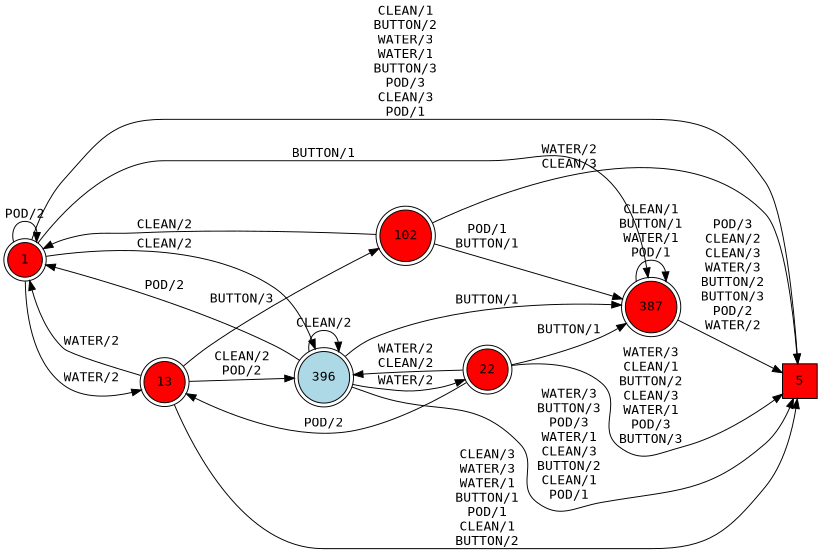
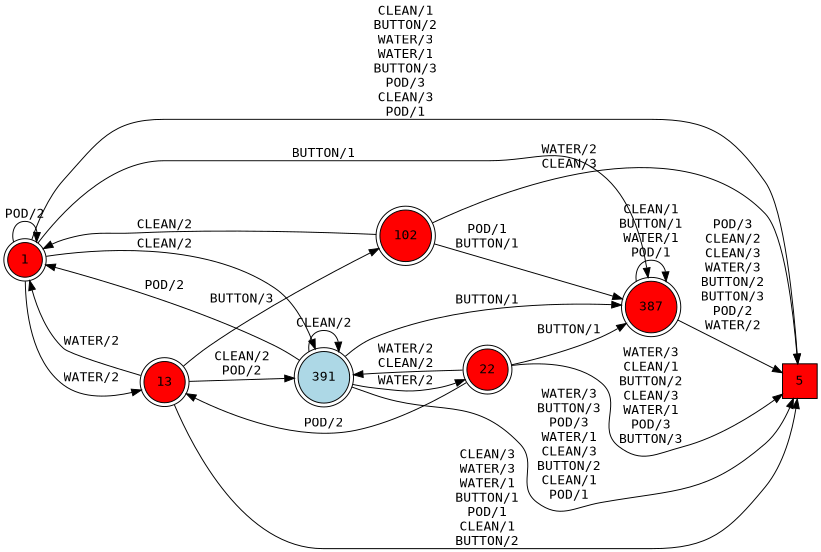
(324, 377) -> (324, 377)
